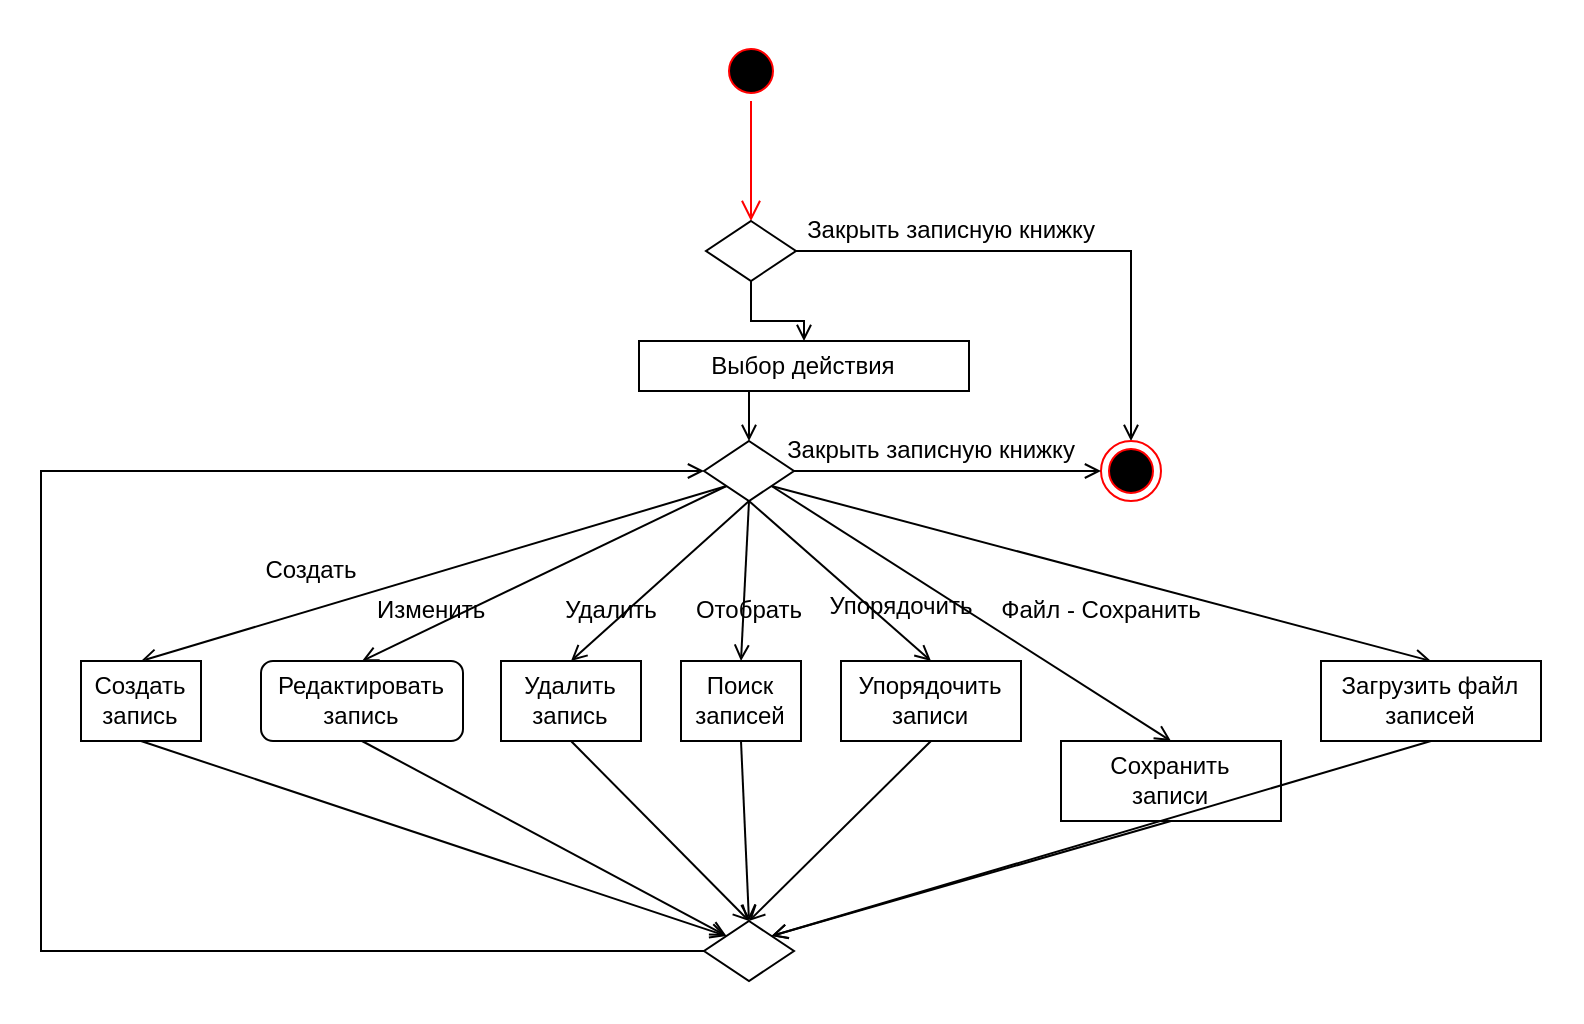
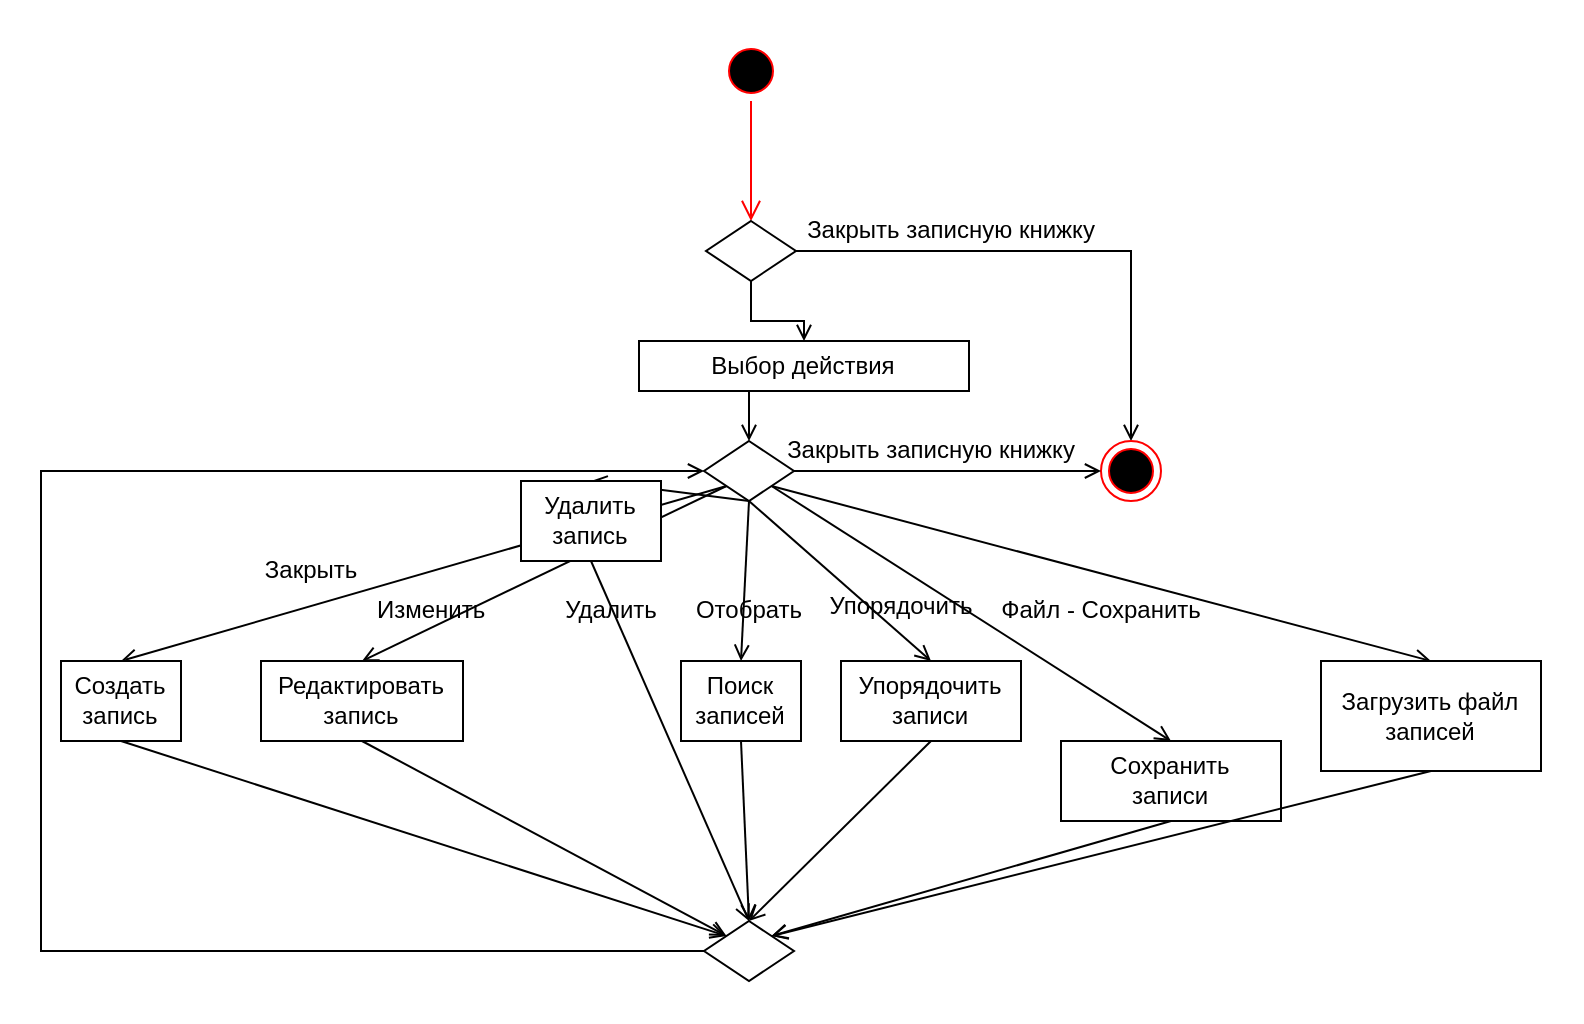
(312, 571) -> (312, 571)
(141, 701) -> (121, 701)
(362, 701) -> (362, 701)
(571, 701) -> (591, 521)
(1431, 701) -> (1431, 716)
